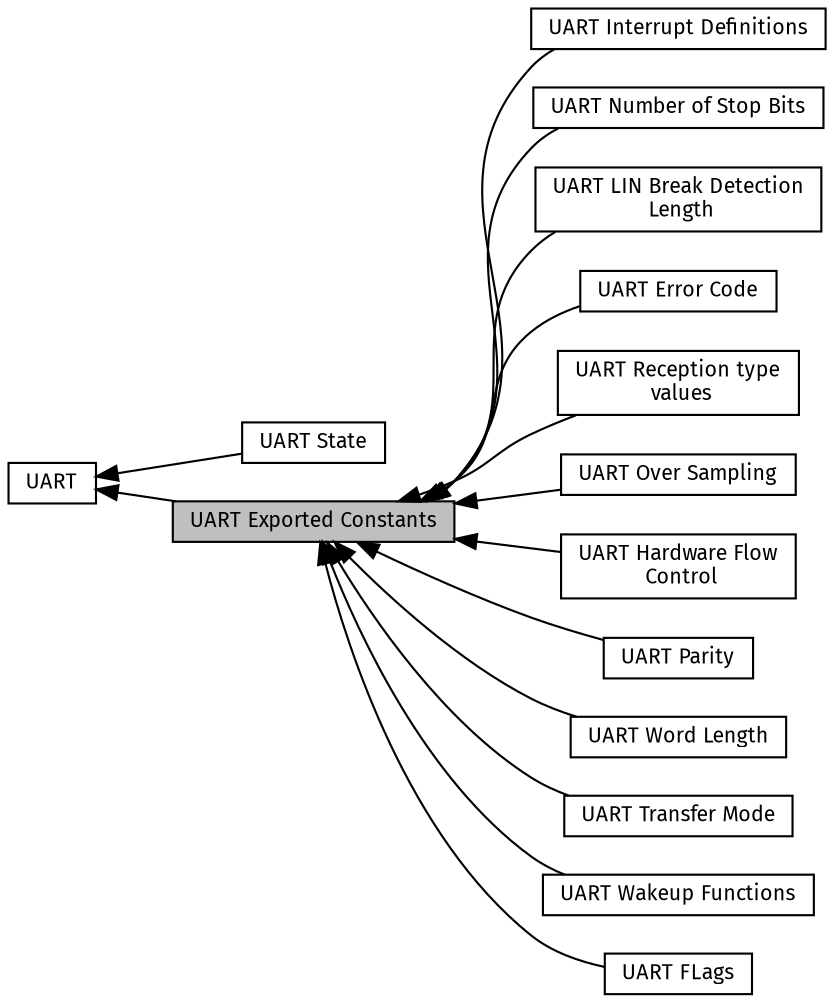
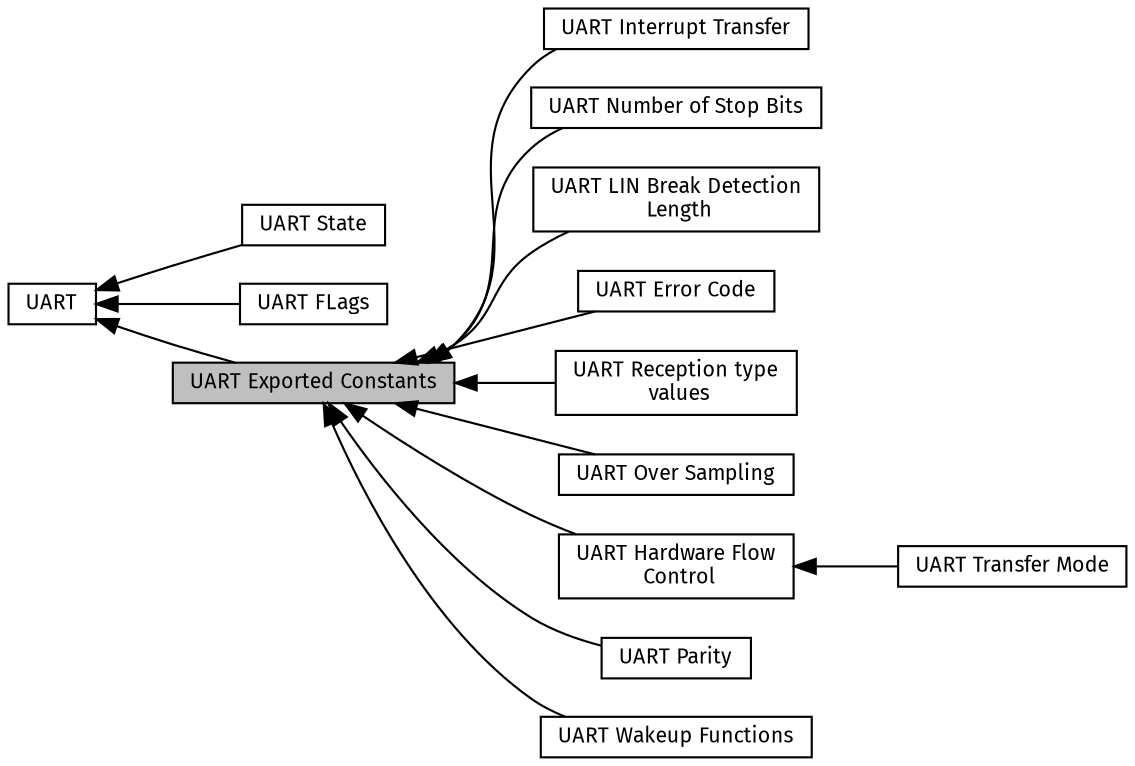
(678, 29) -> (676, 29)
(437, 695) -> (857, 566)
(678, 737) -> none
(420, 801) -> (179, 304)
